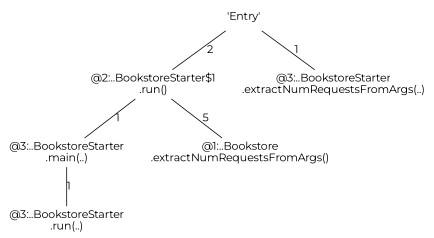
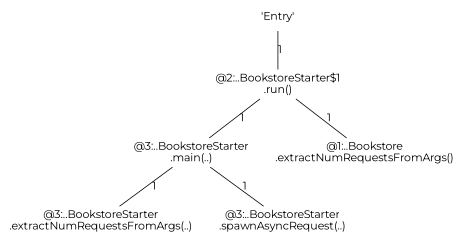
(210, 50) -> (280, 50)
(288, 50) -> (146, 187)
(206, 118) -> (329, 118)
(67, 221) -> (283, 221)
